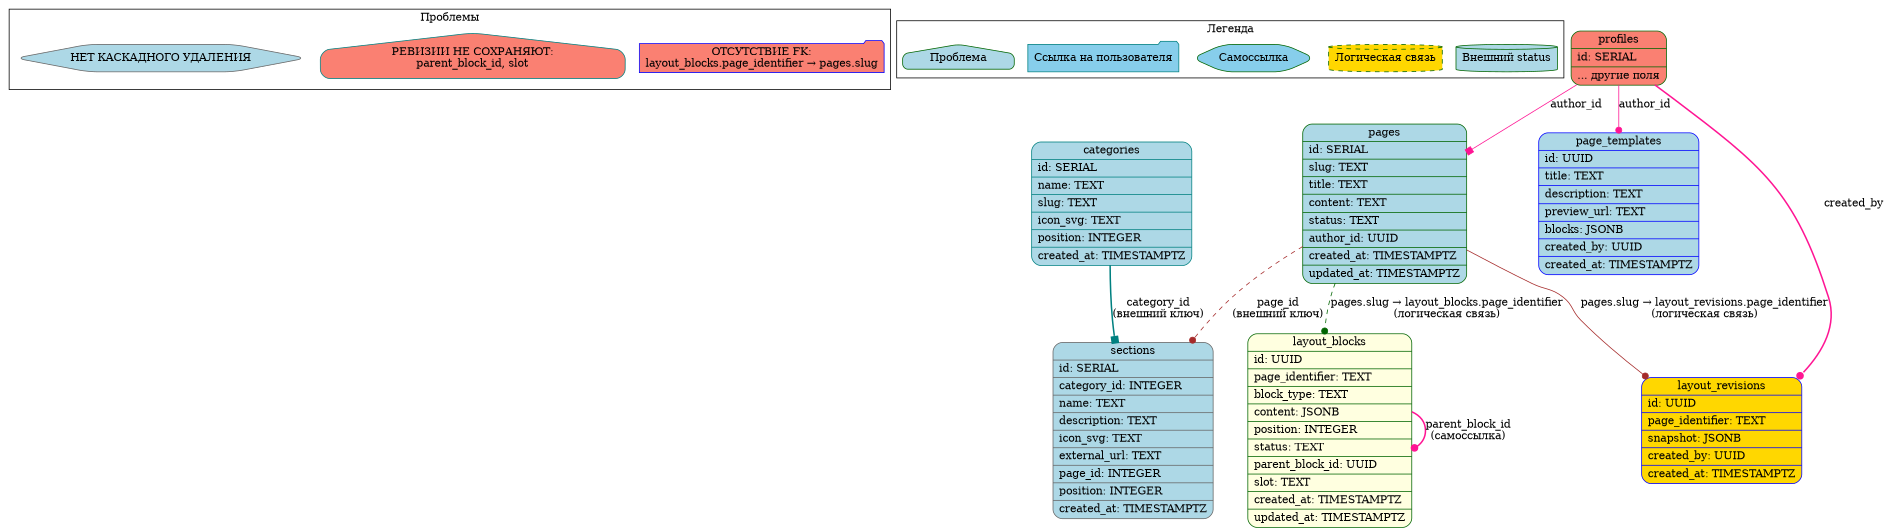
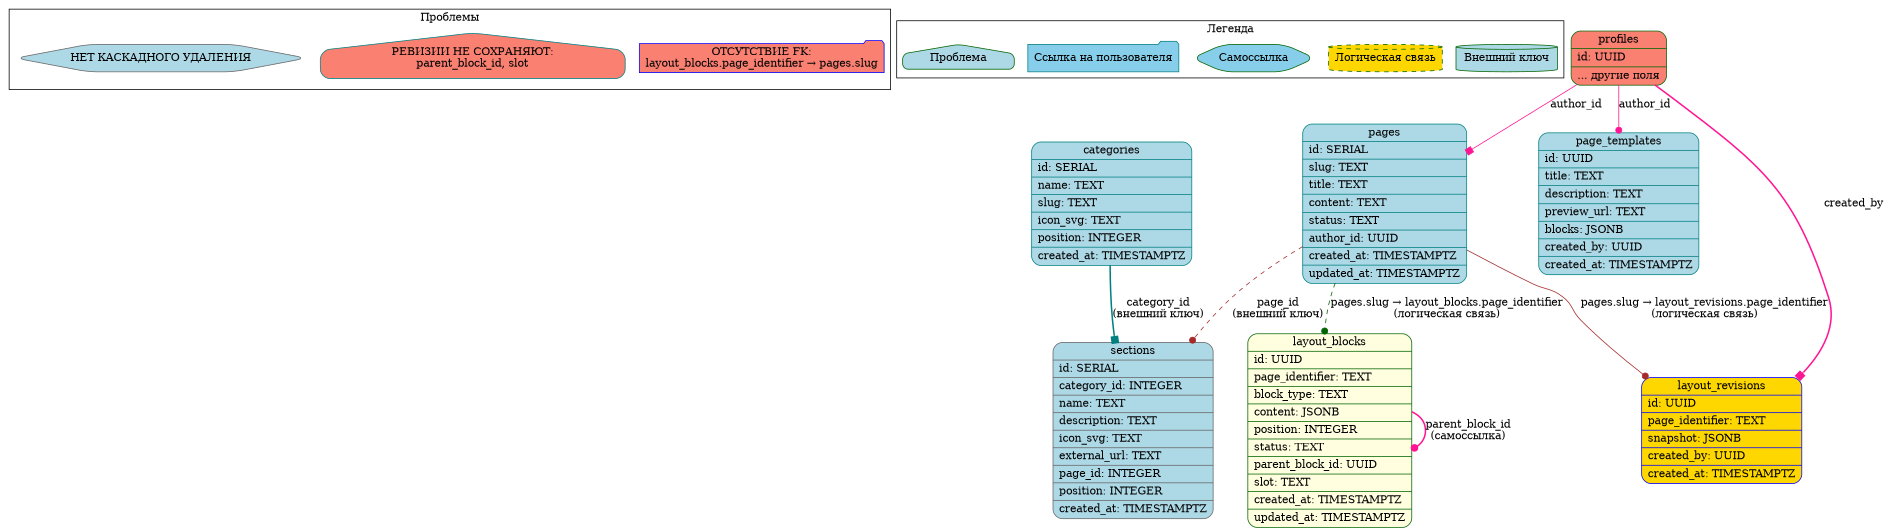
(1607, 57) -> (1602, 57)
(1507, 58) -> (1507, 58)
(1385, 204) -> (1385, 204)
(1619, 204) -> (1619, 204)
(1789, 207) -> (1789, 207)
